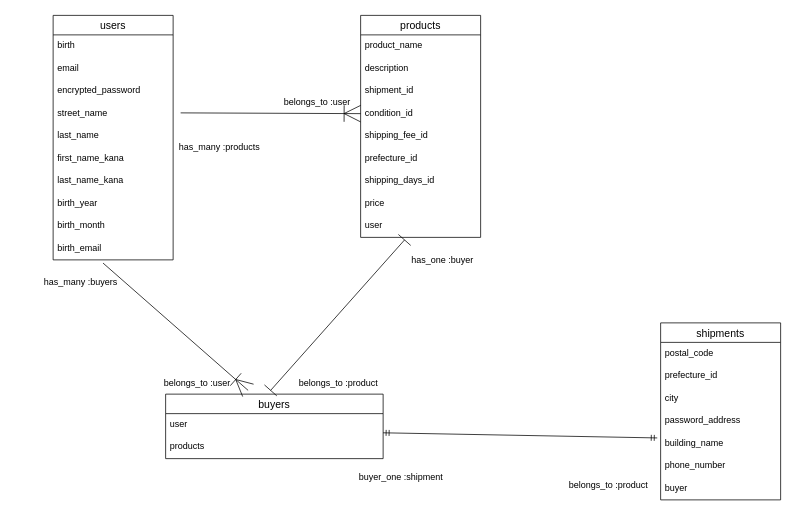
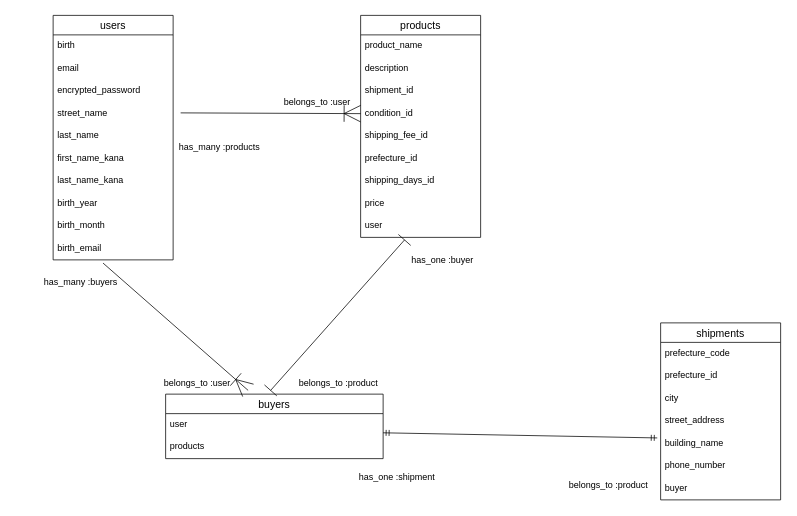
(691, 353) -> (702, 353)
(705, 420) -> (700, 420)
(403, 477) -> (398, 477)
